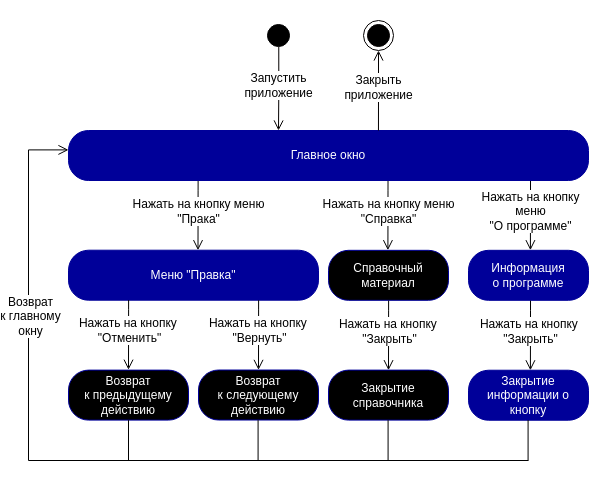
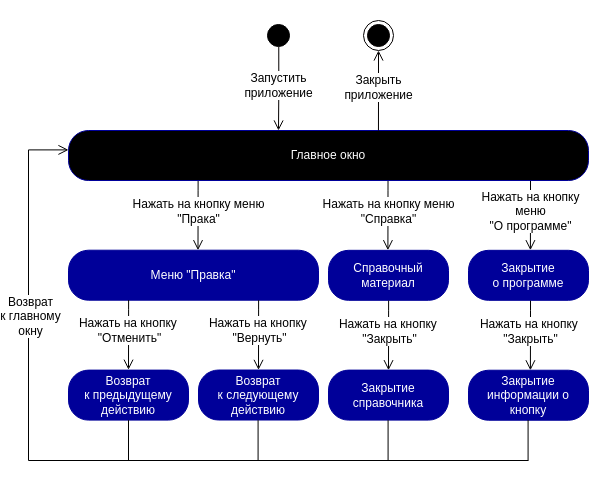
(329, 156) -> (329, 156)
(389, 275) -> (389, 275)
(529, 276) -> (529, 276)
(129, 395) -> (129, 395)
(259, 395) -> (259, 395)
(389, 395) -> (389, 395)
